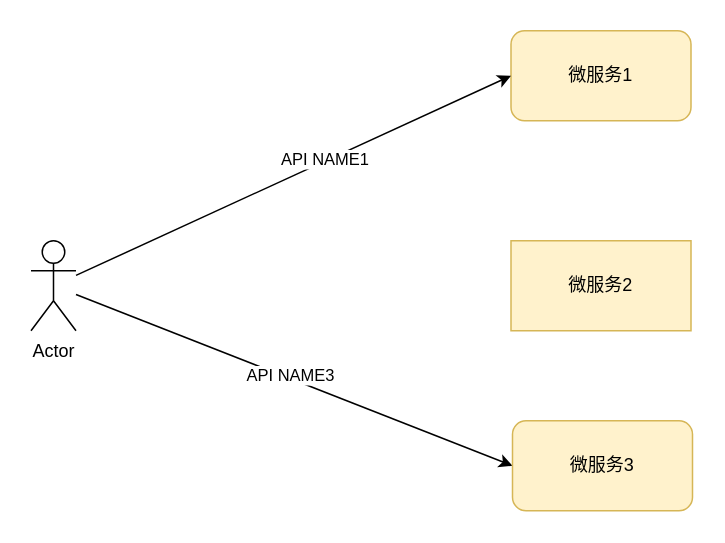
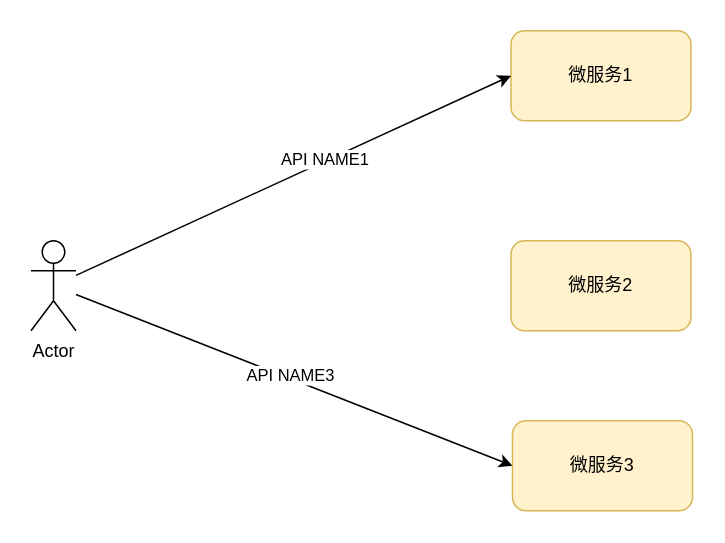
(601, 286) -> (601, 286)
